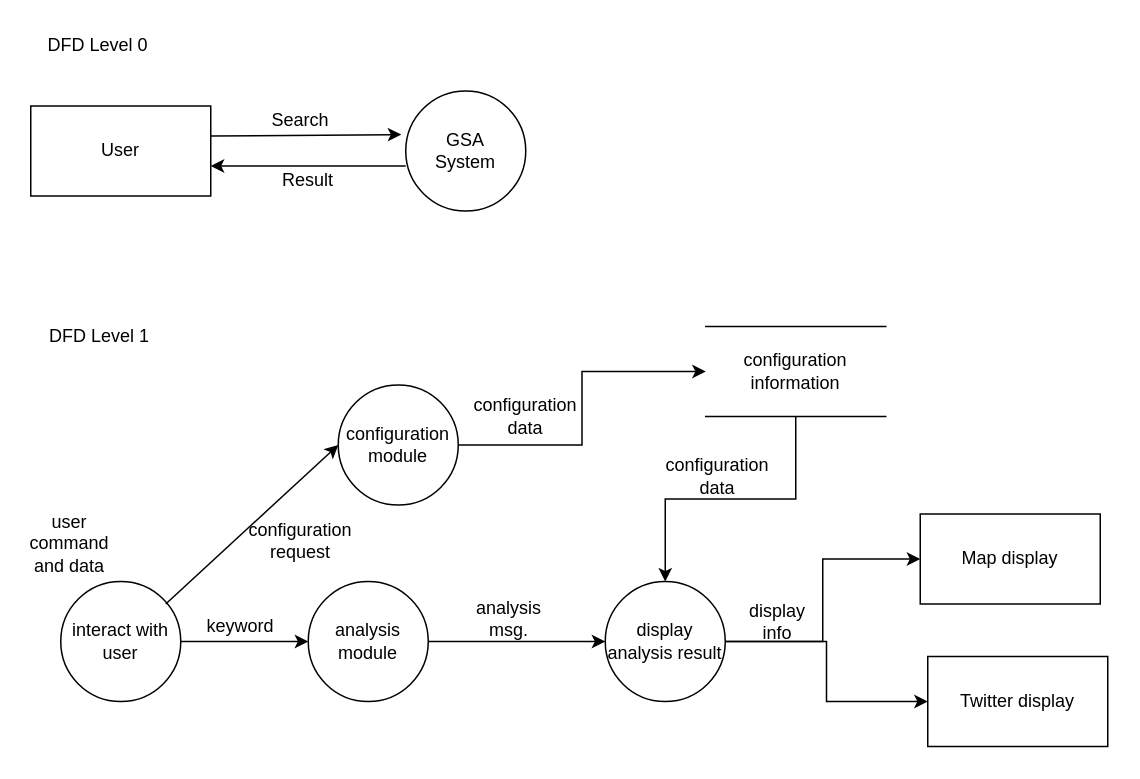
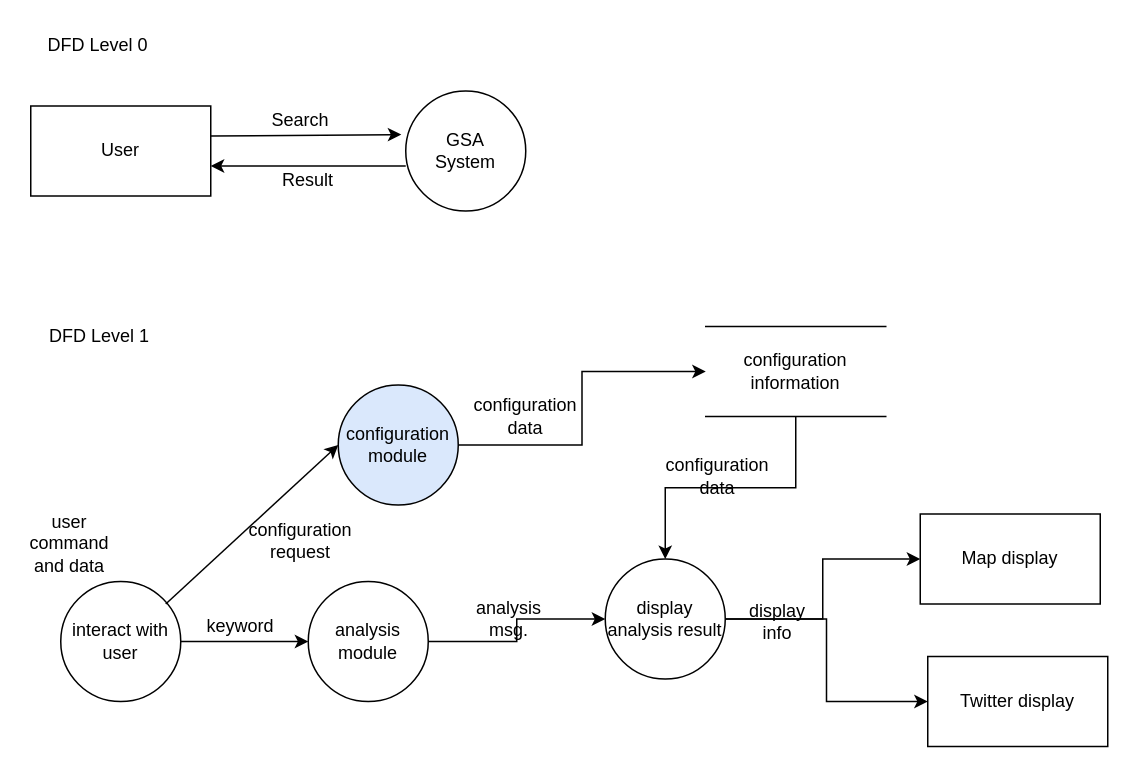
(398, 445) -> (398, 445)
(665, 641) -> (665, 619)
